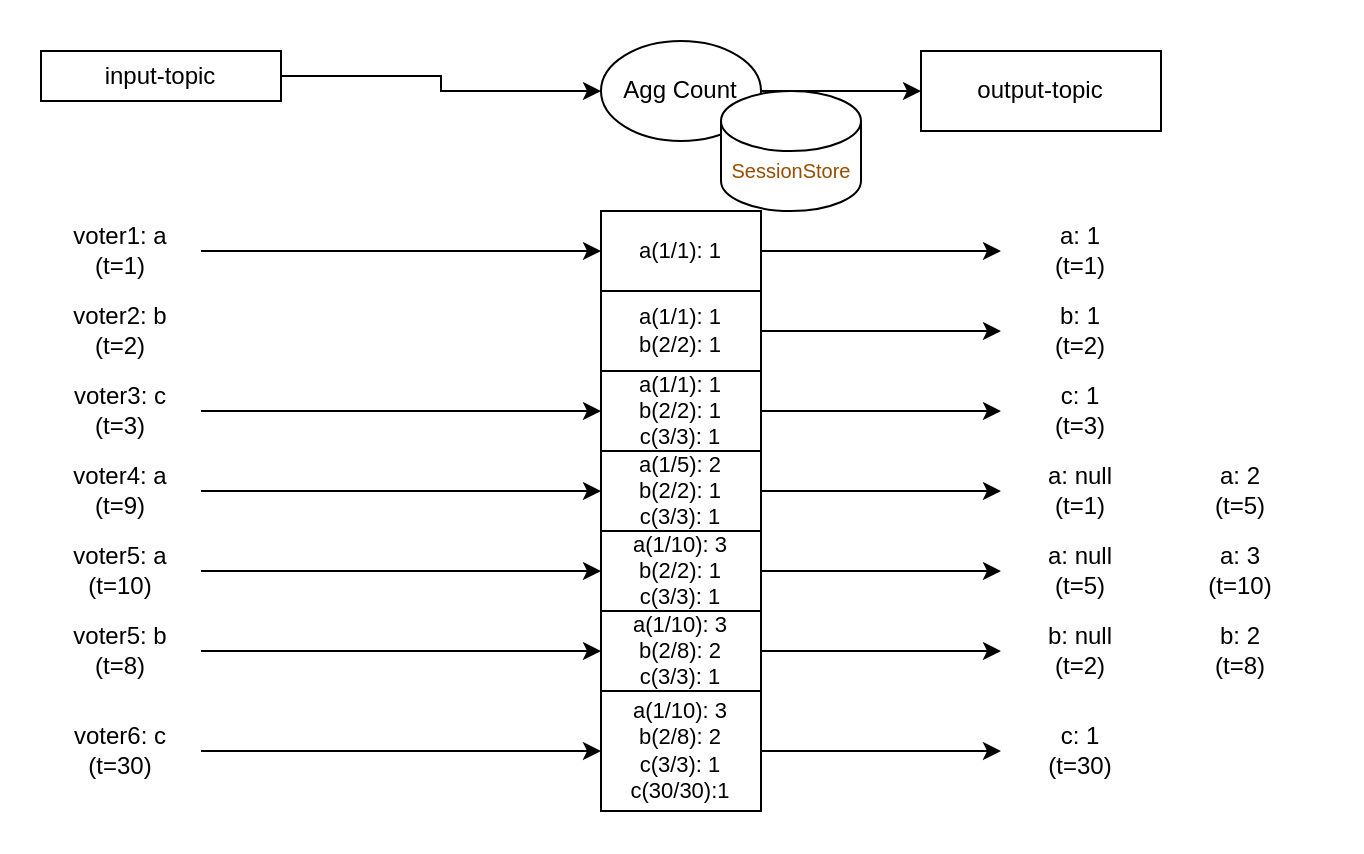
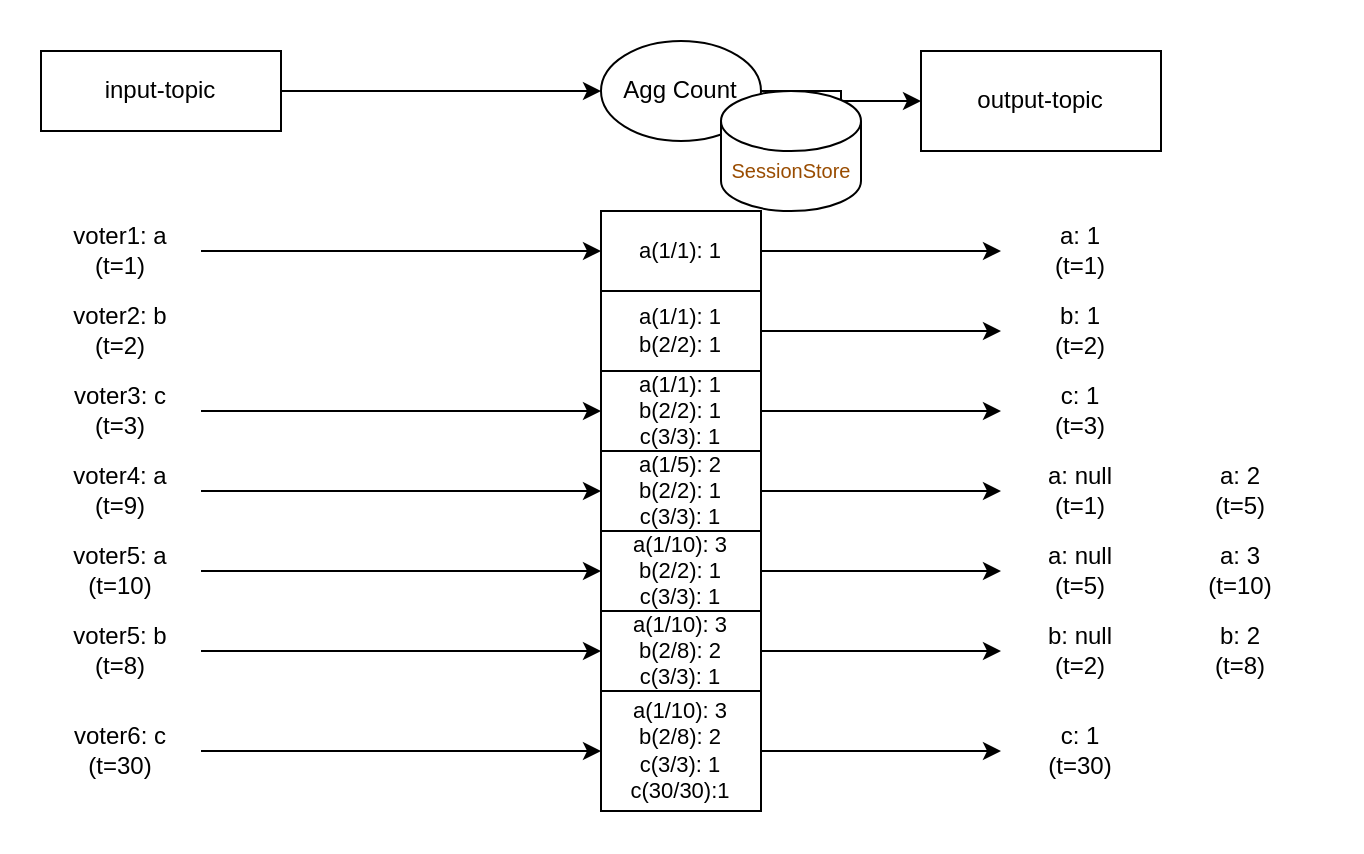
(161, 76) -> (161, 91)
(1041, 91) -> (1041, 101)
